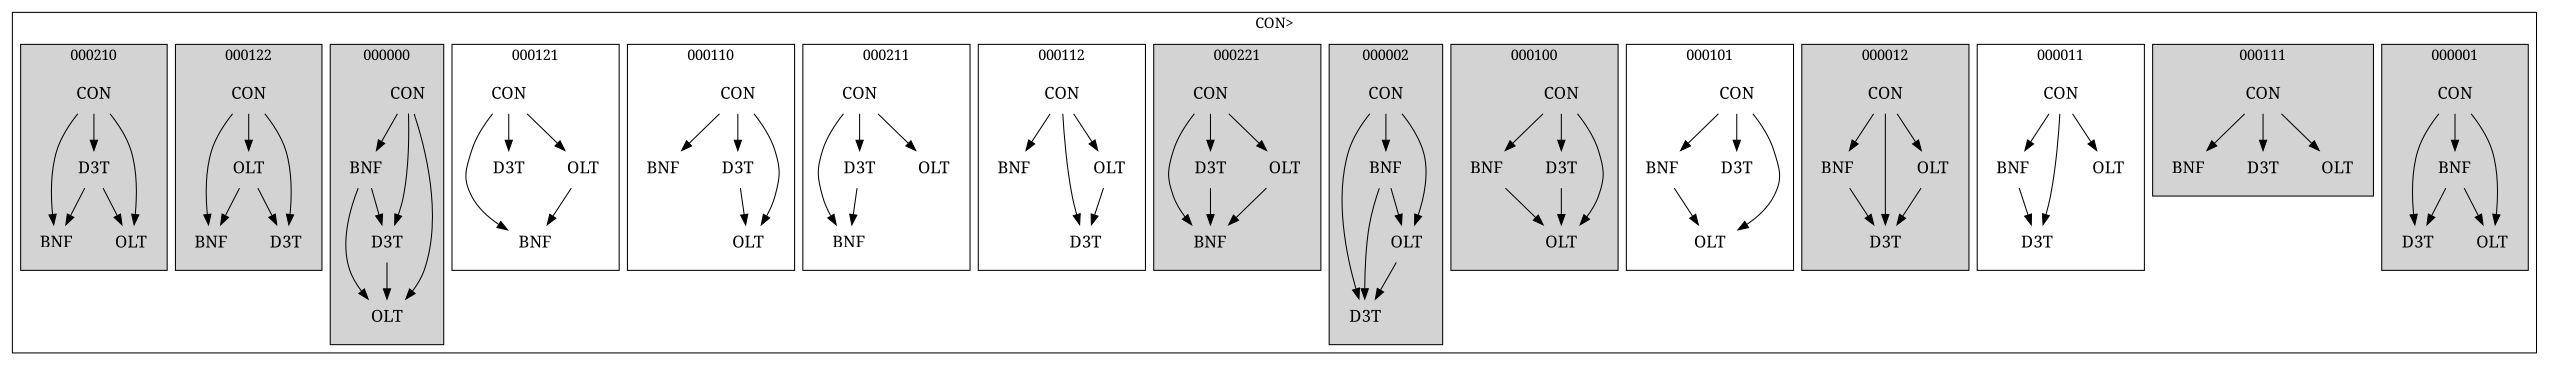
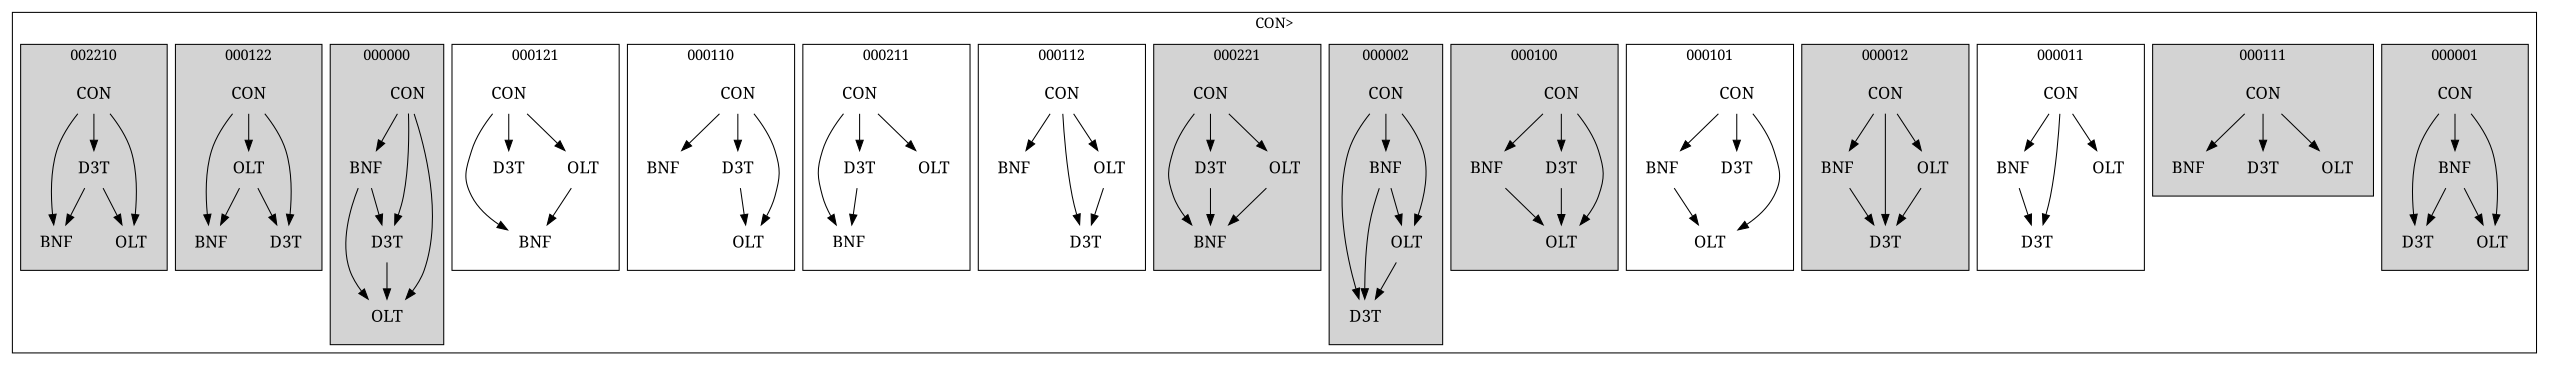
(94, 56) -> (94, 56)
